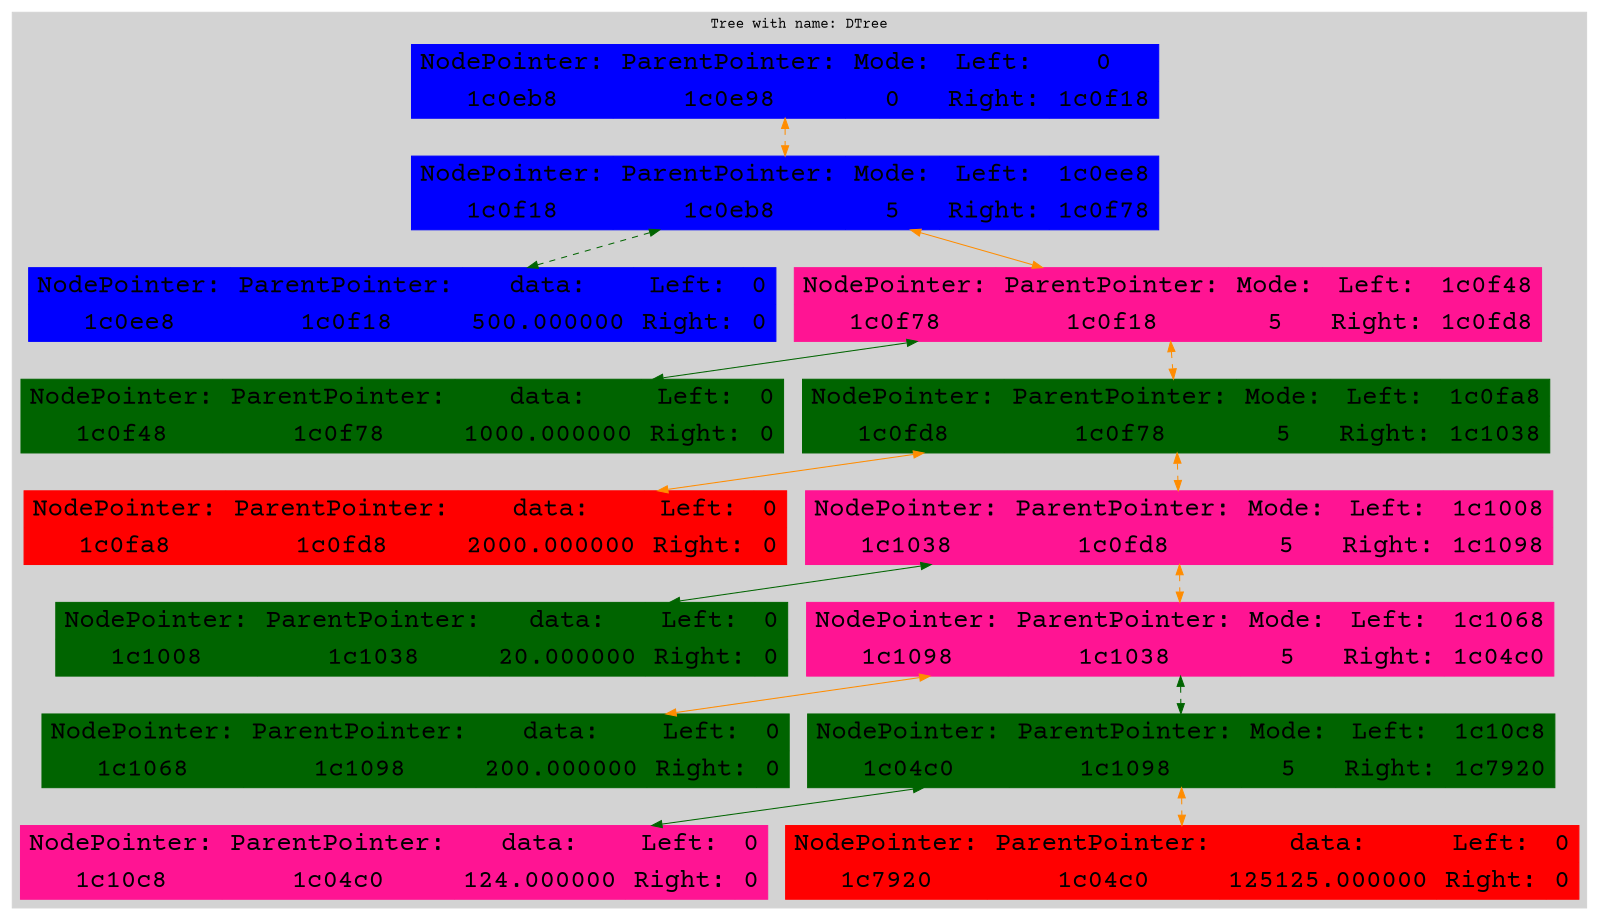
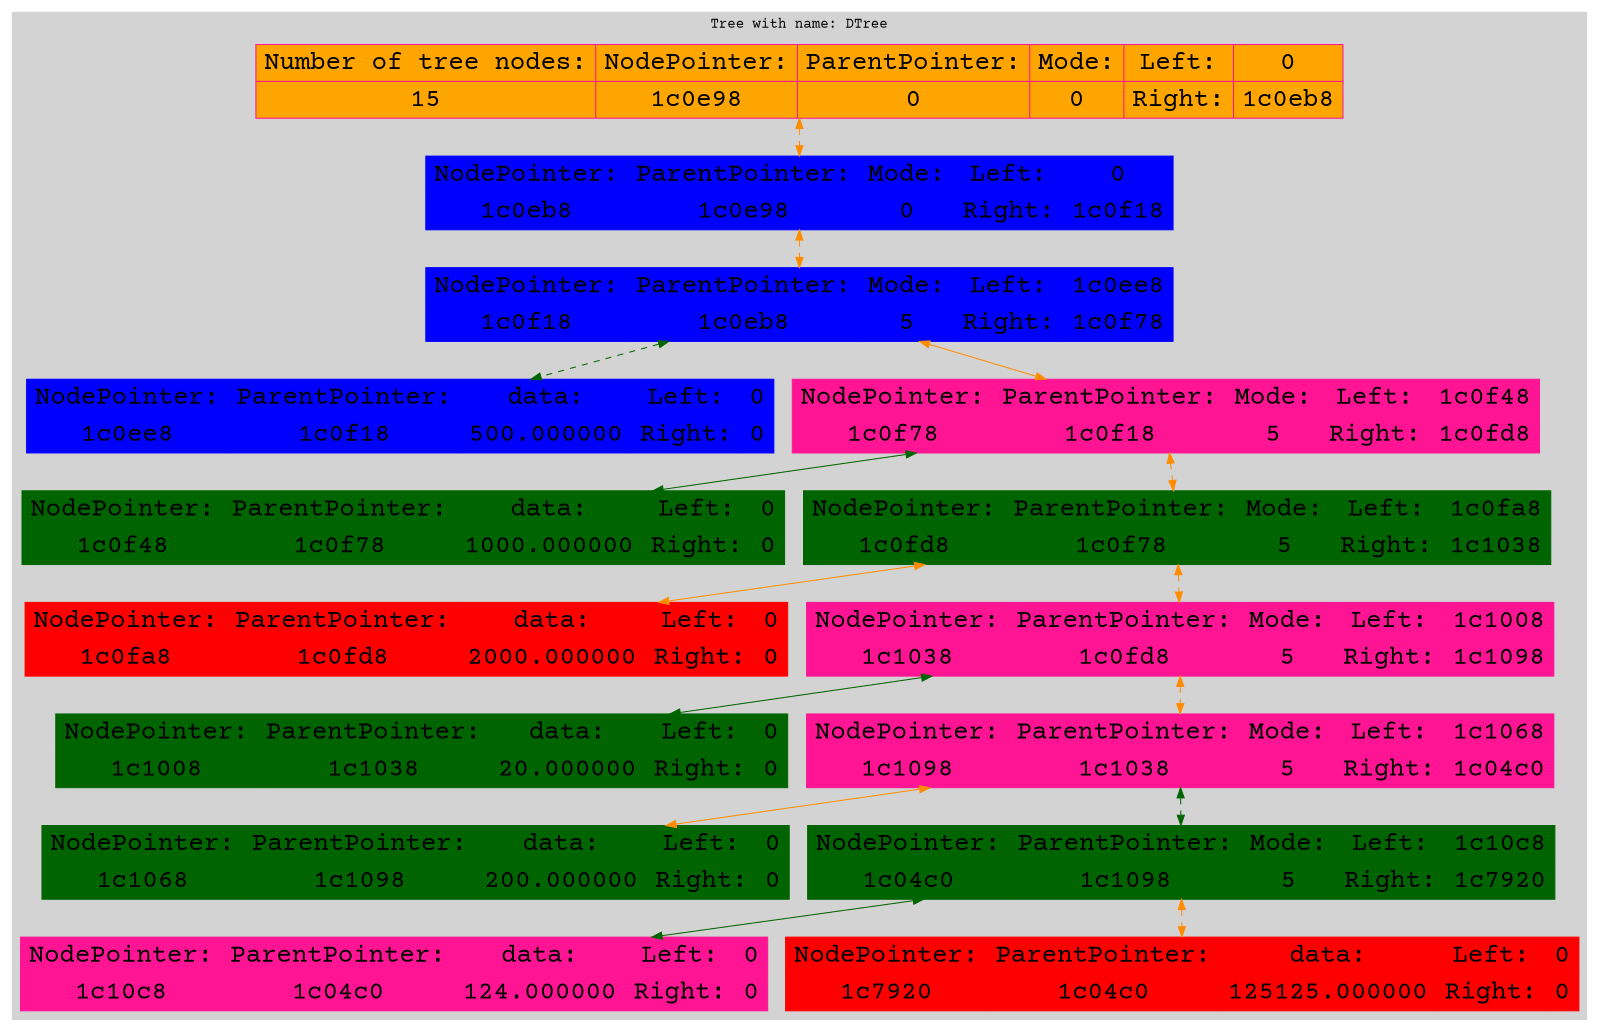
none -> (799, 81)
